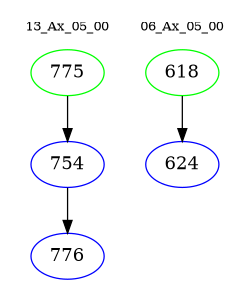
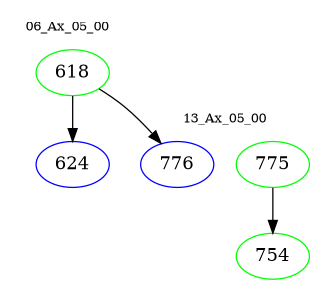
(68, 164) -> (273, 256)
(68, 204) -> (139, 120)
